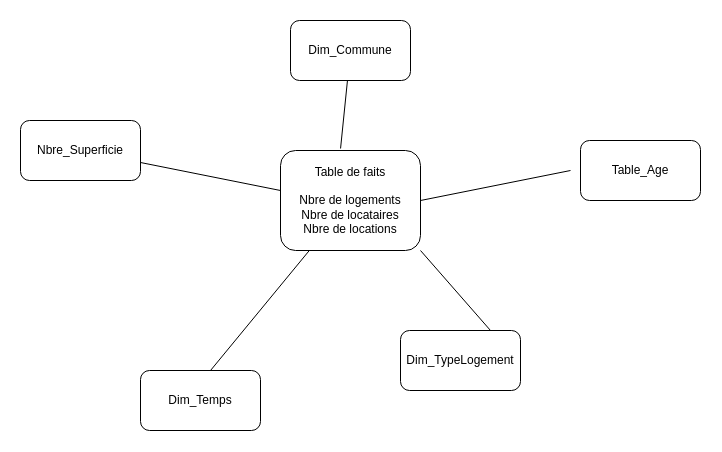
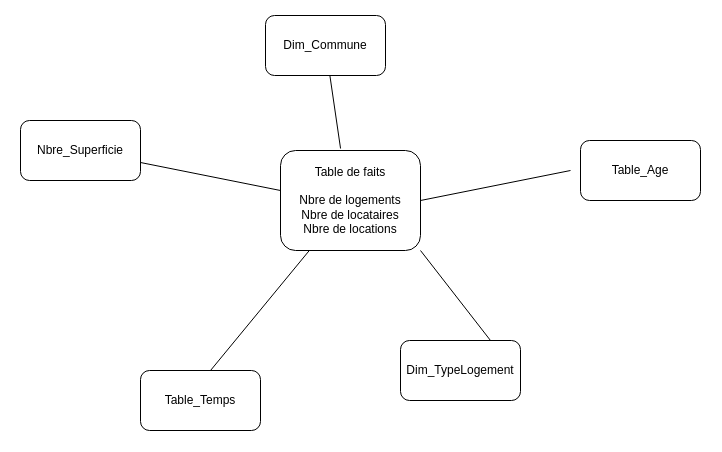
(351, 51) -> (326, 46)
(461, 361) -> (461, 371)
(201, 401) -> (201, 401)
